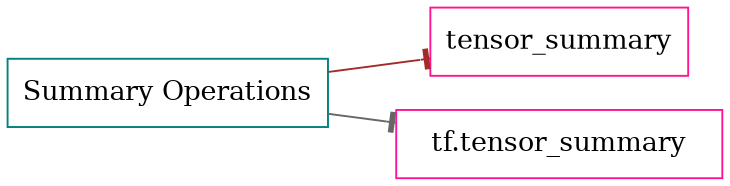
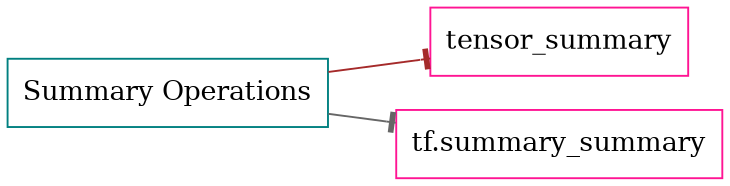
(559, 144) -> (559, 144)
